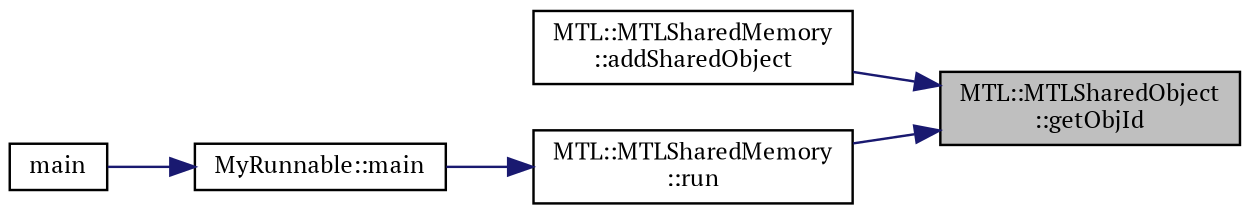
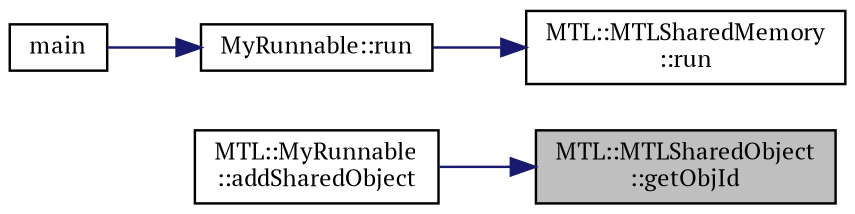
(693, 48) -> (317, 167)
(884, 139) -> none
(320, 167) -> (317, 48)
